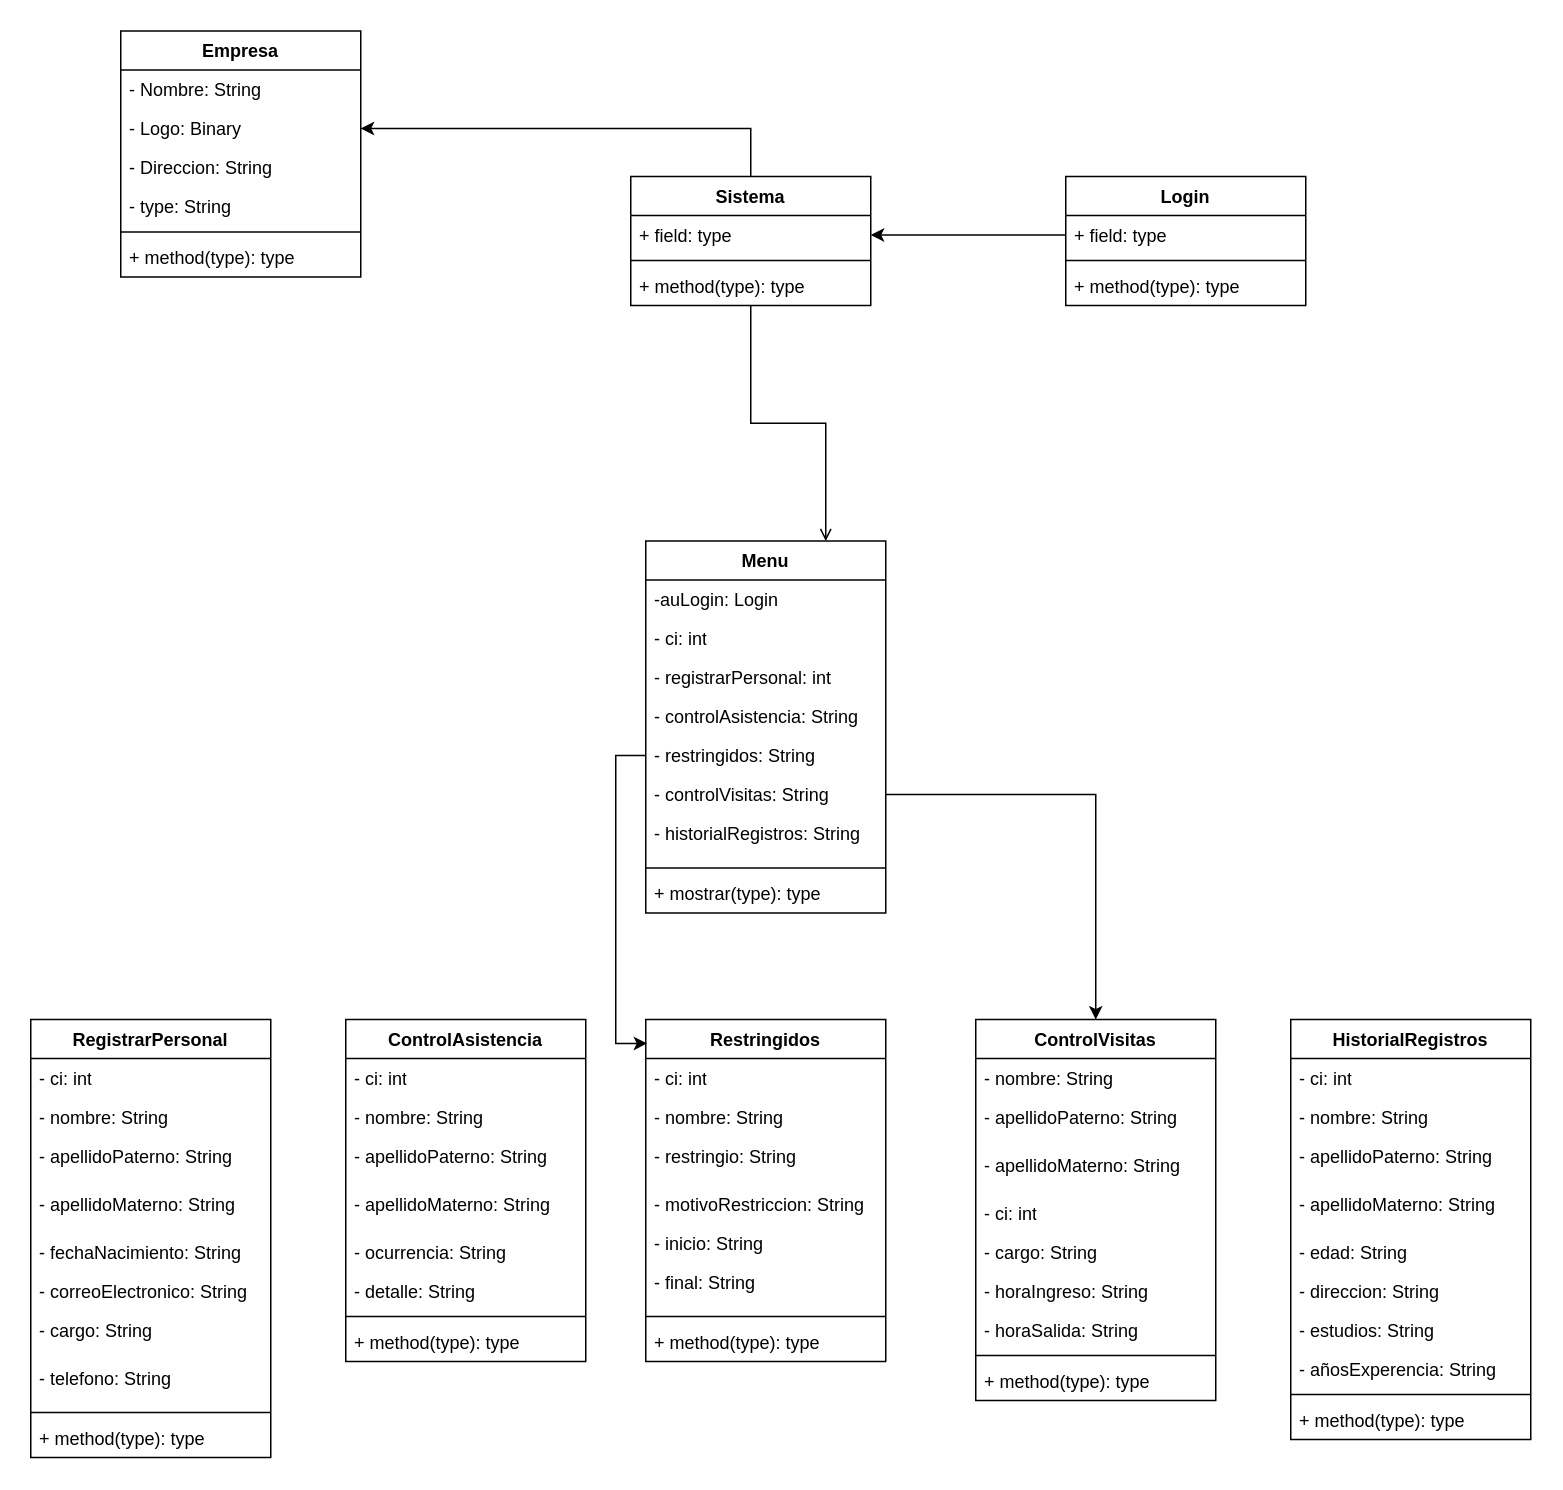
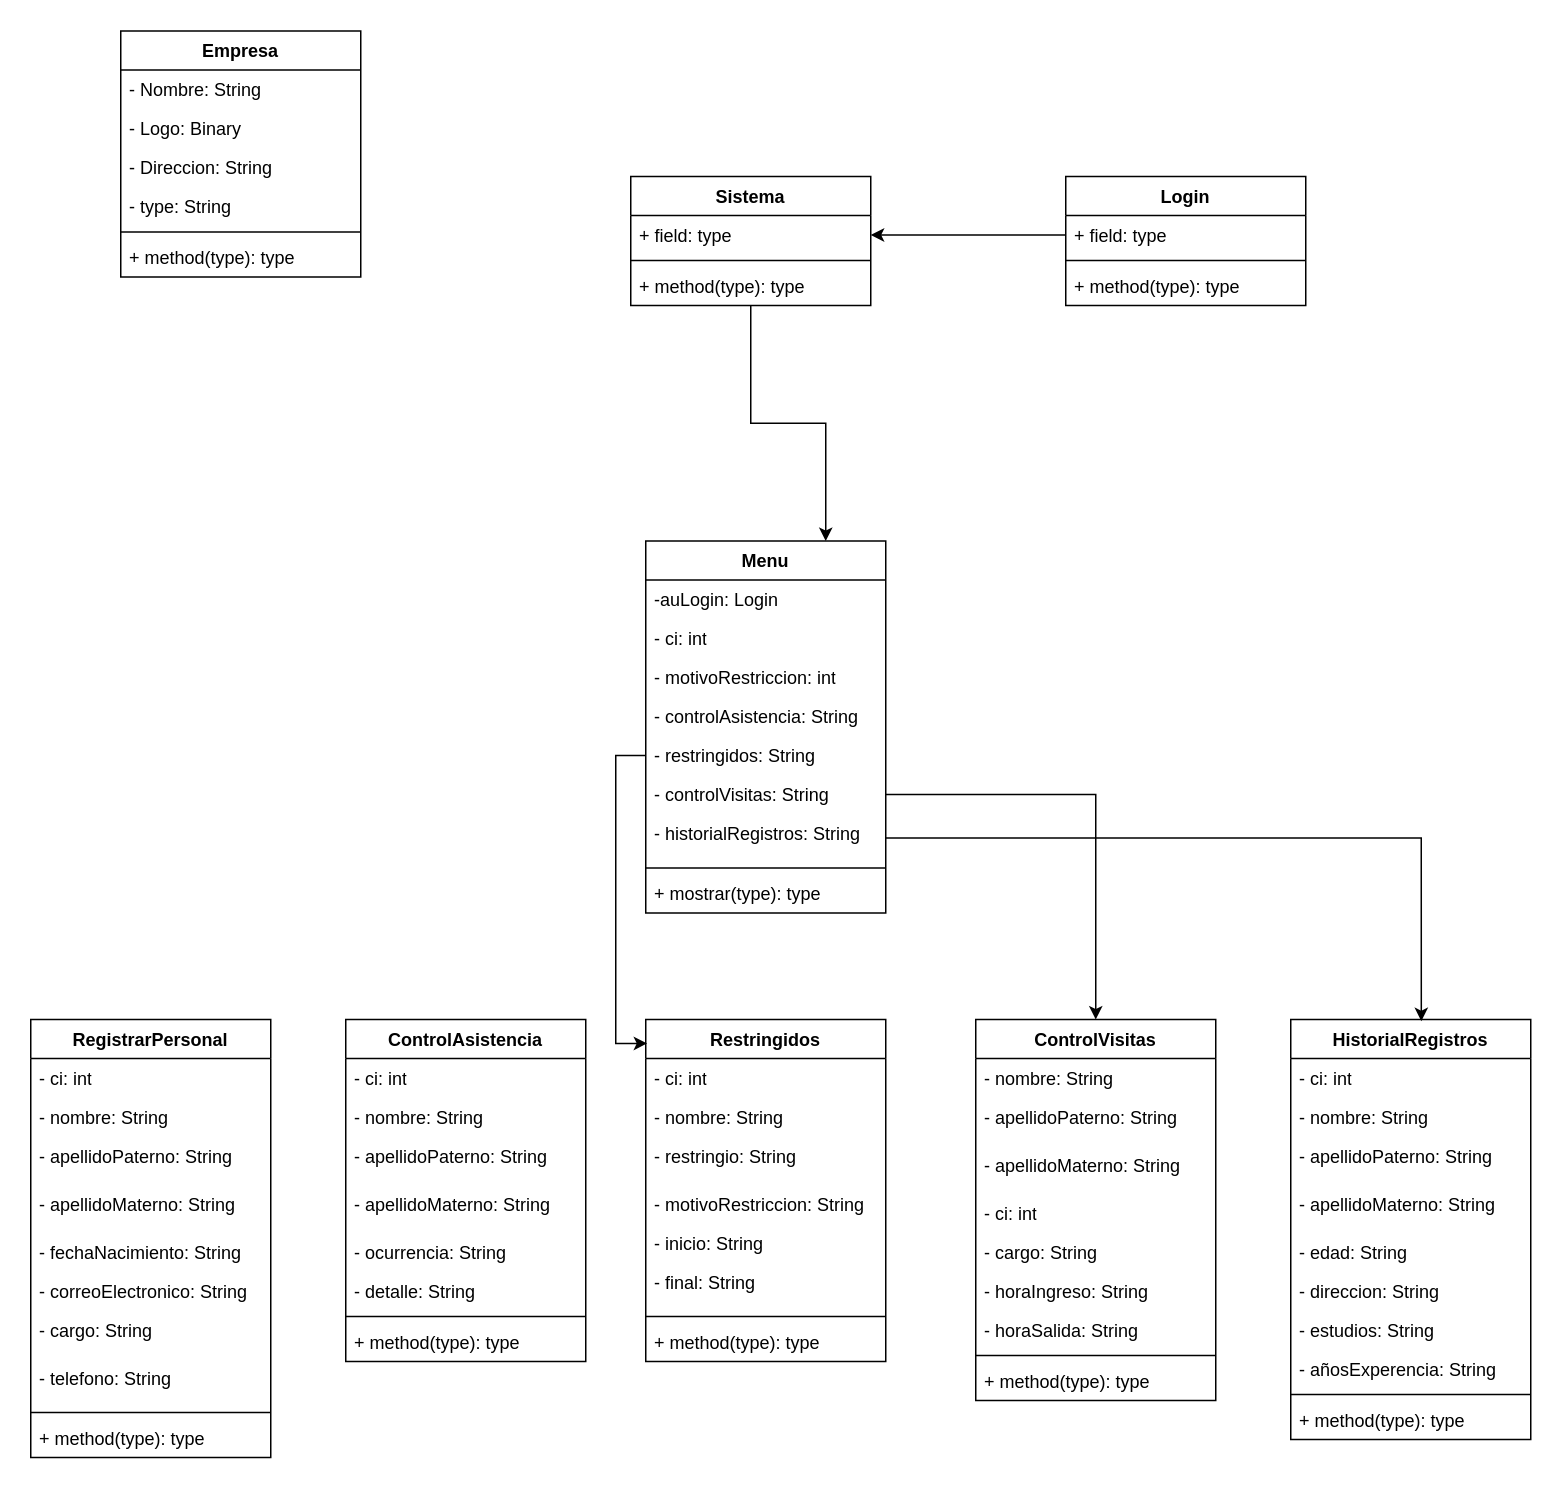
(585, 128) -> none
(826, 531) -> (826, 529)
(762, 679) -> (759, 679)
none -> (1240, 838)
